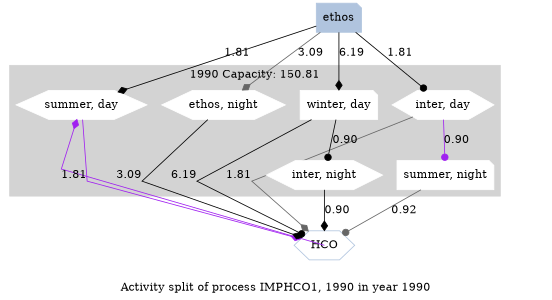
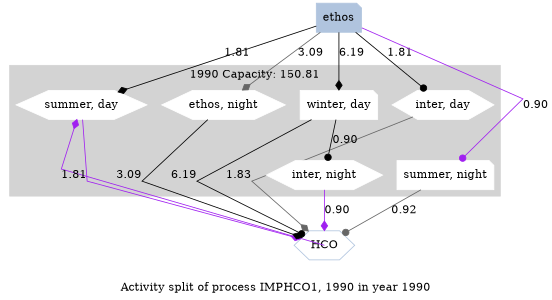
(444, 137) -> (480, 80)
(239, 175) -> (239, 175)
(324, 205) -> (324, 205)
